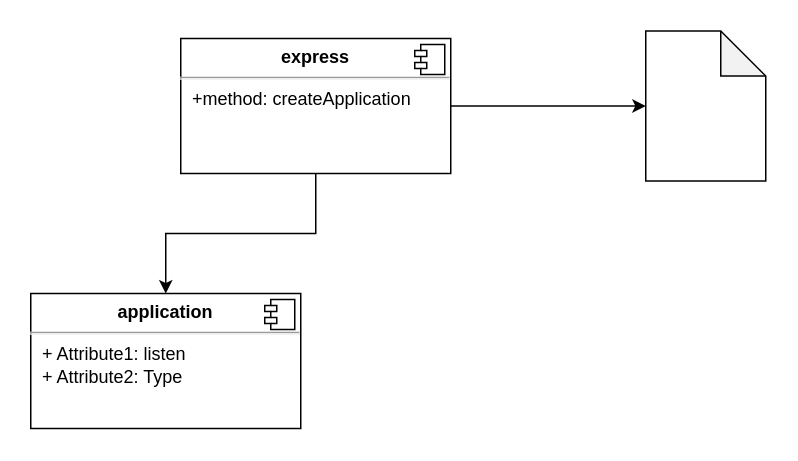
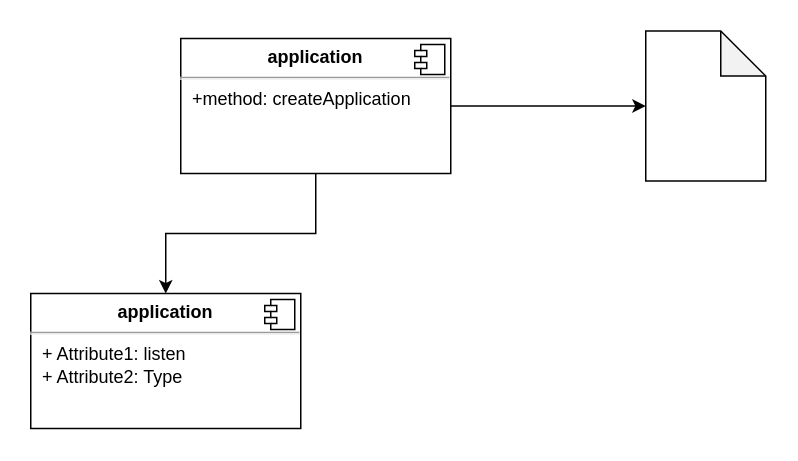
(300, 38) -> (300, 38)
